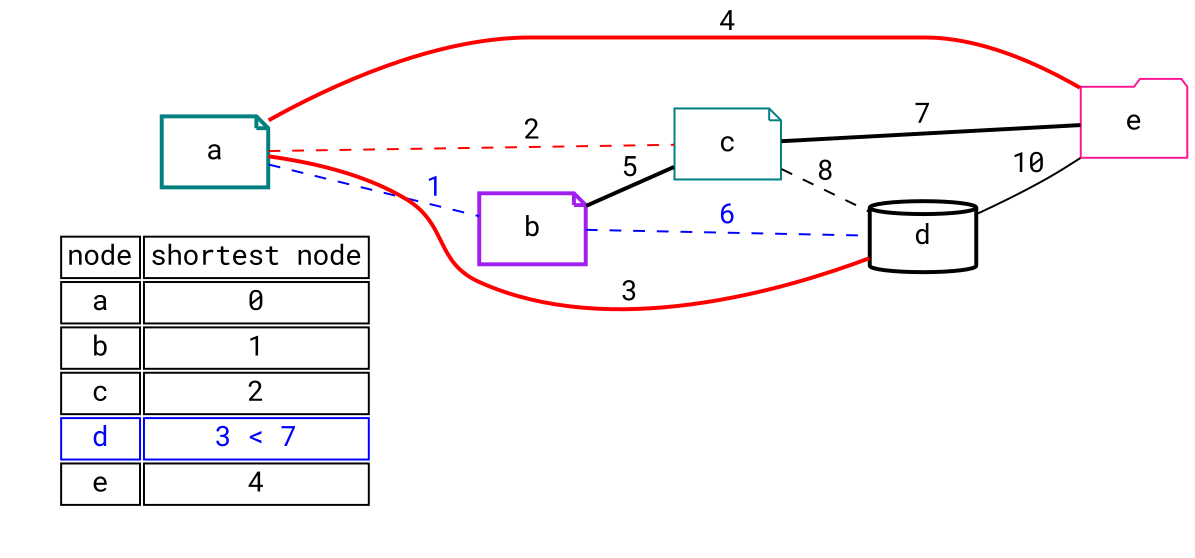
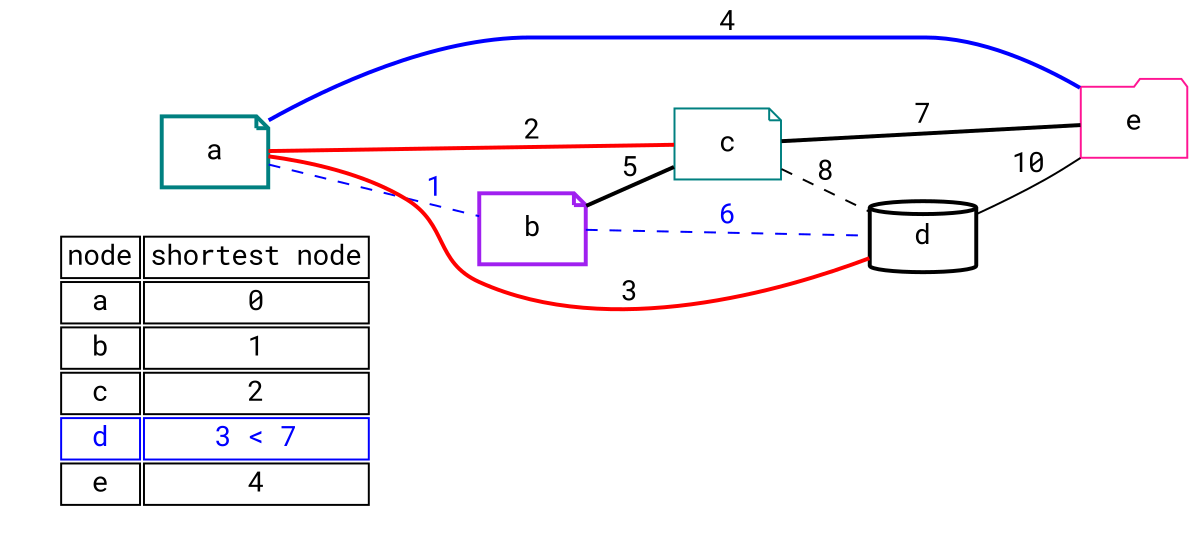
(671, 37) -> (671, 37)
(471, 148) -> (471, 148)
